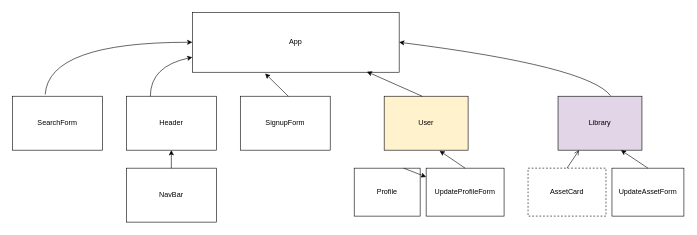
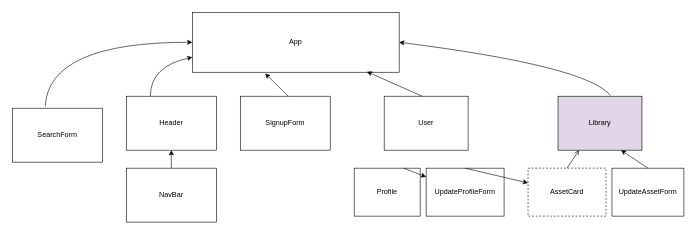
(57, 123) -> (57, 135)
(426, 123) -> (426, 123)
(454, 160) -> (496, 176)
